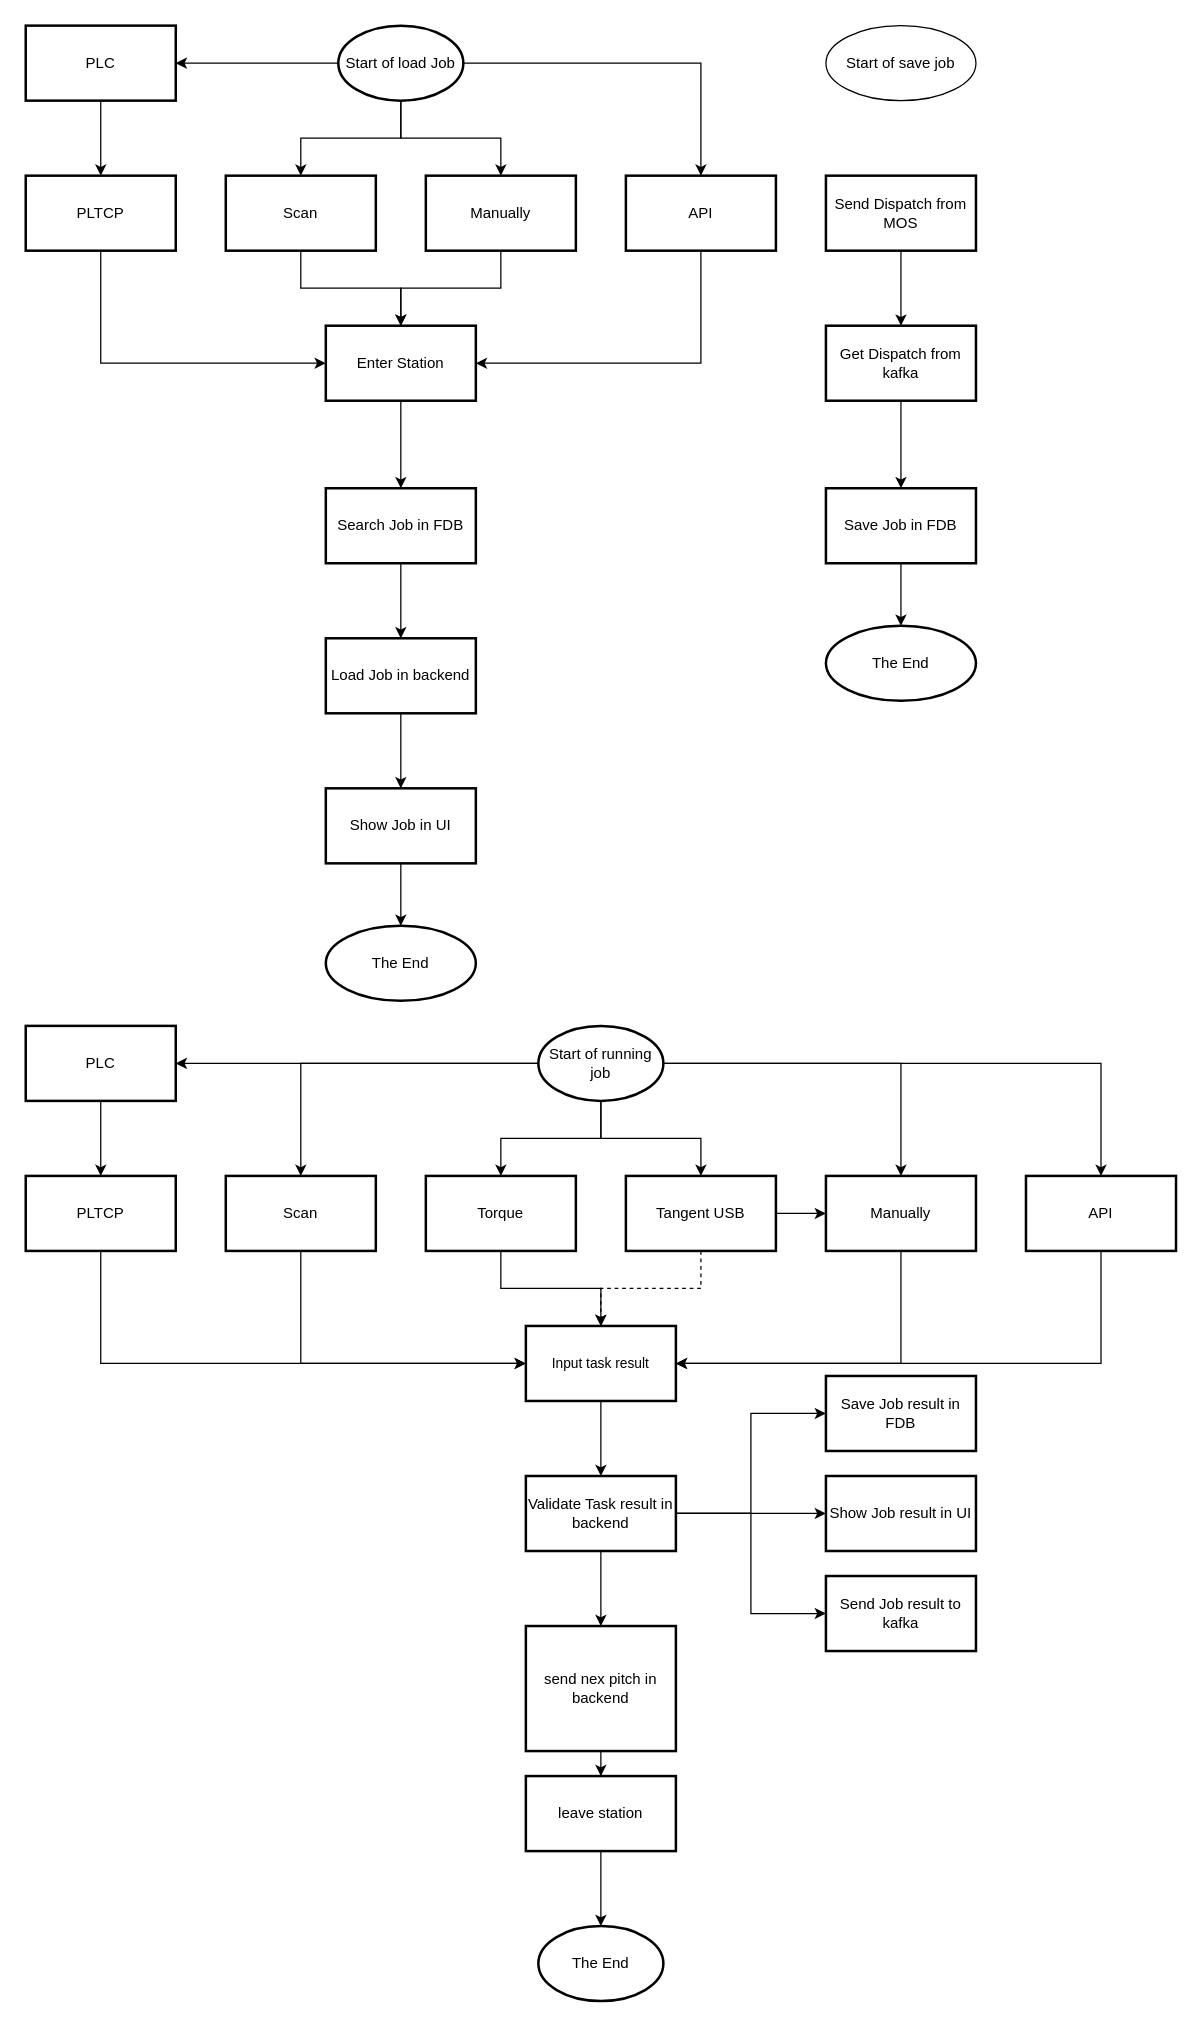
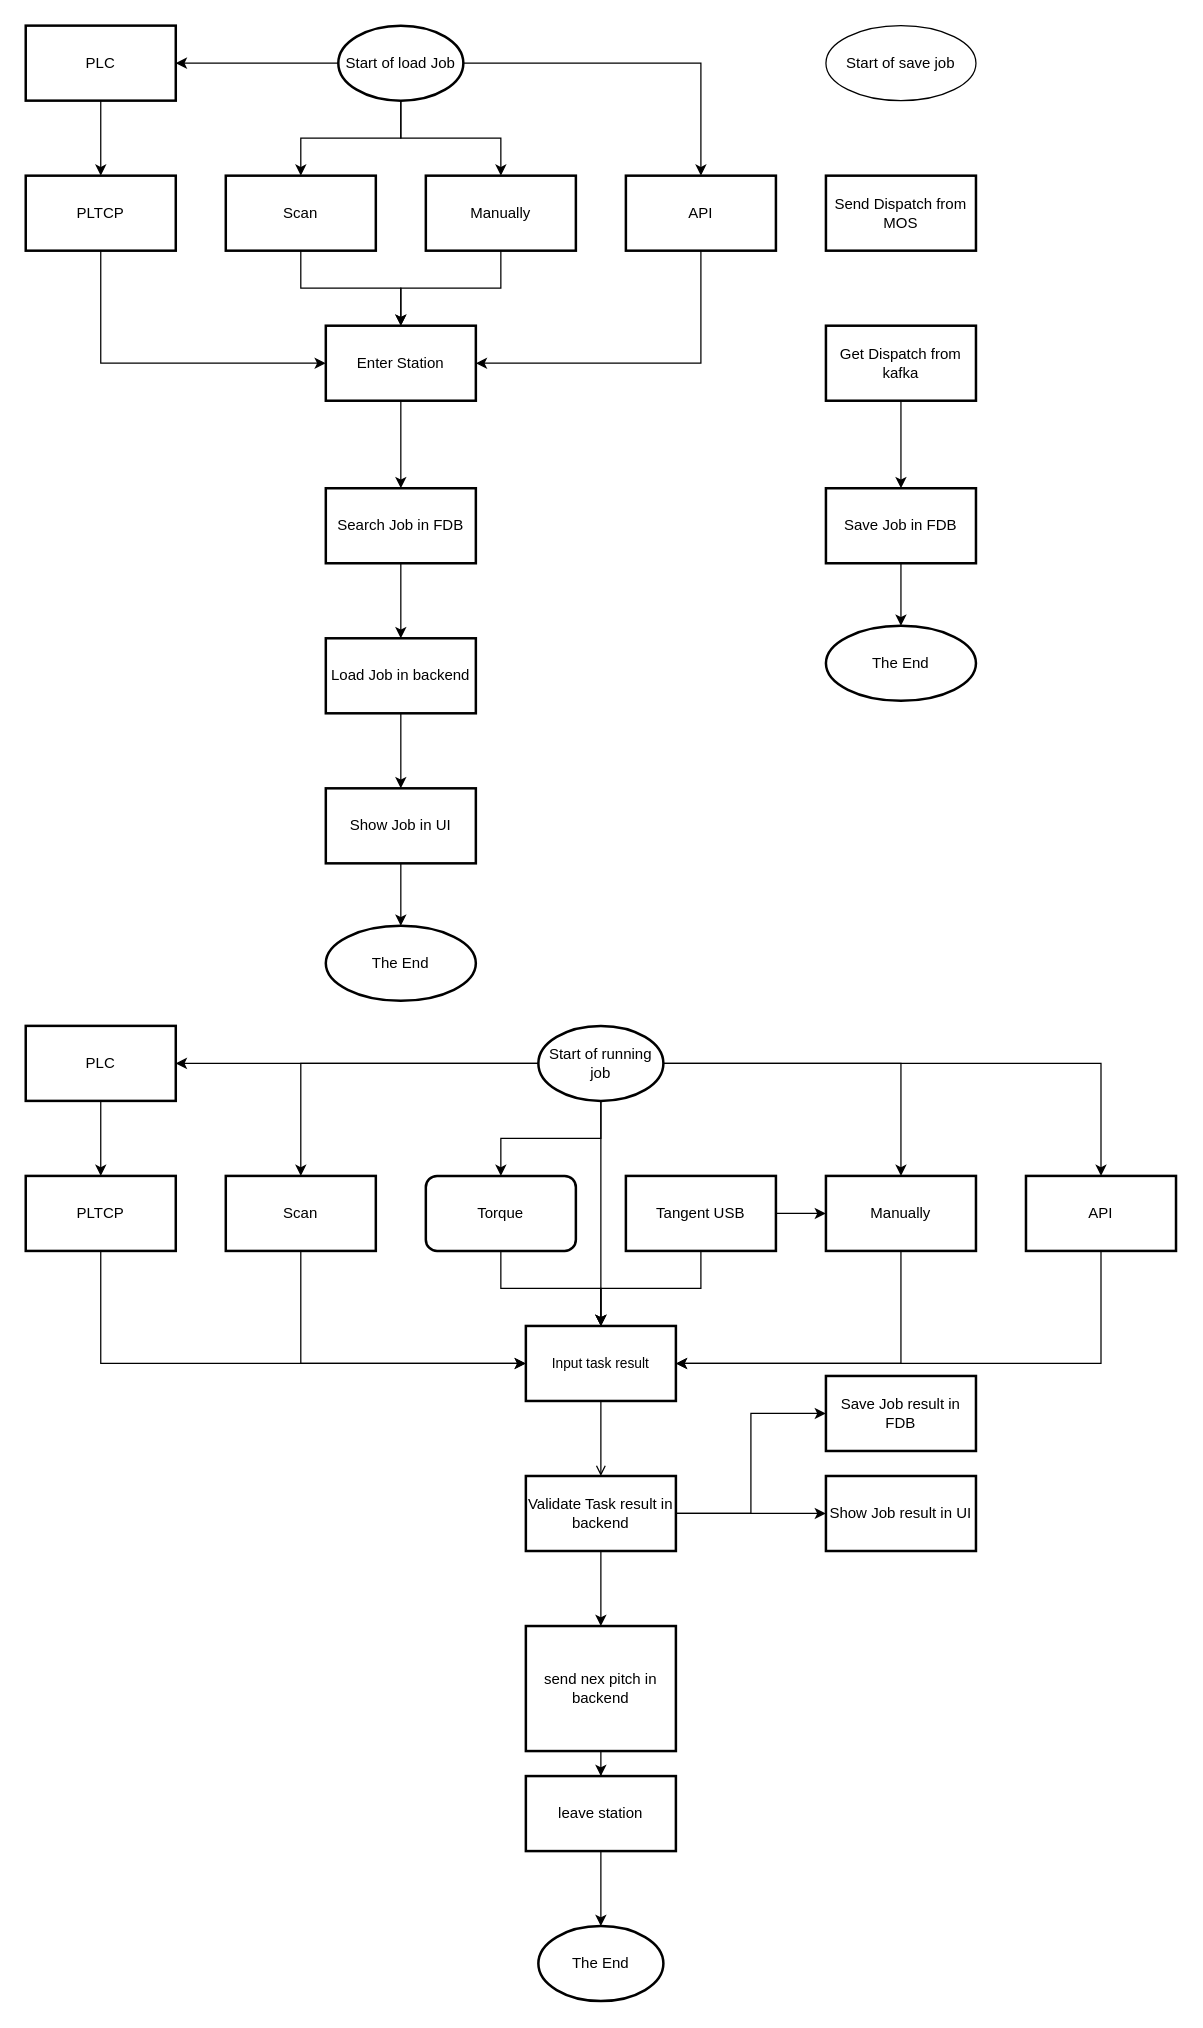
(901, 284) -> none
(666, 1138) -> (601, 1212)
(501, 1213) -> (501, 1213)
(670, 1288) -> (670, 1288)
(601, 1466) -> (601, 1467)
(751, 1598) -> none
(901, 1613) -> none
